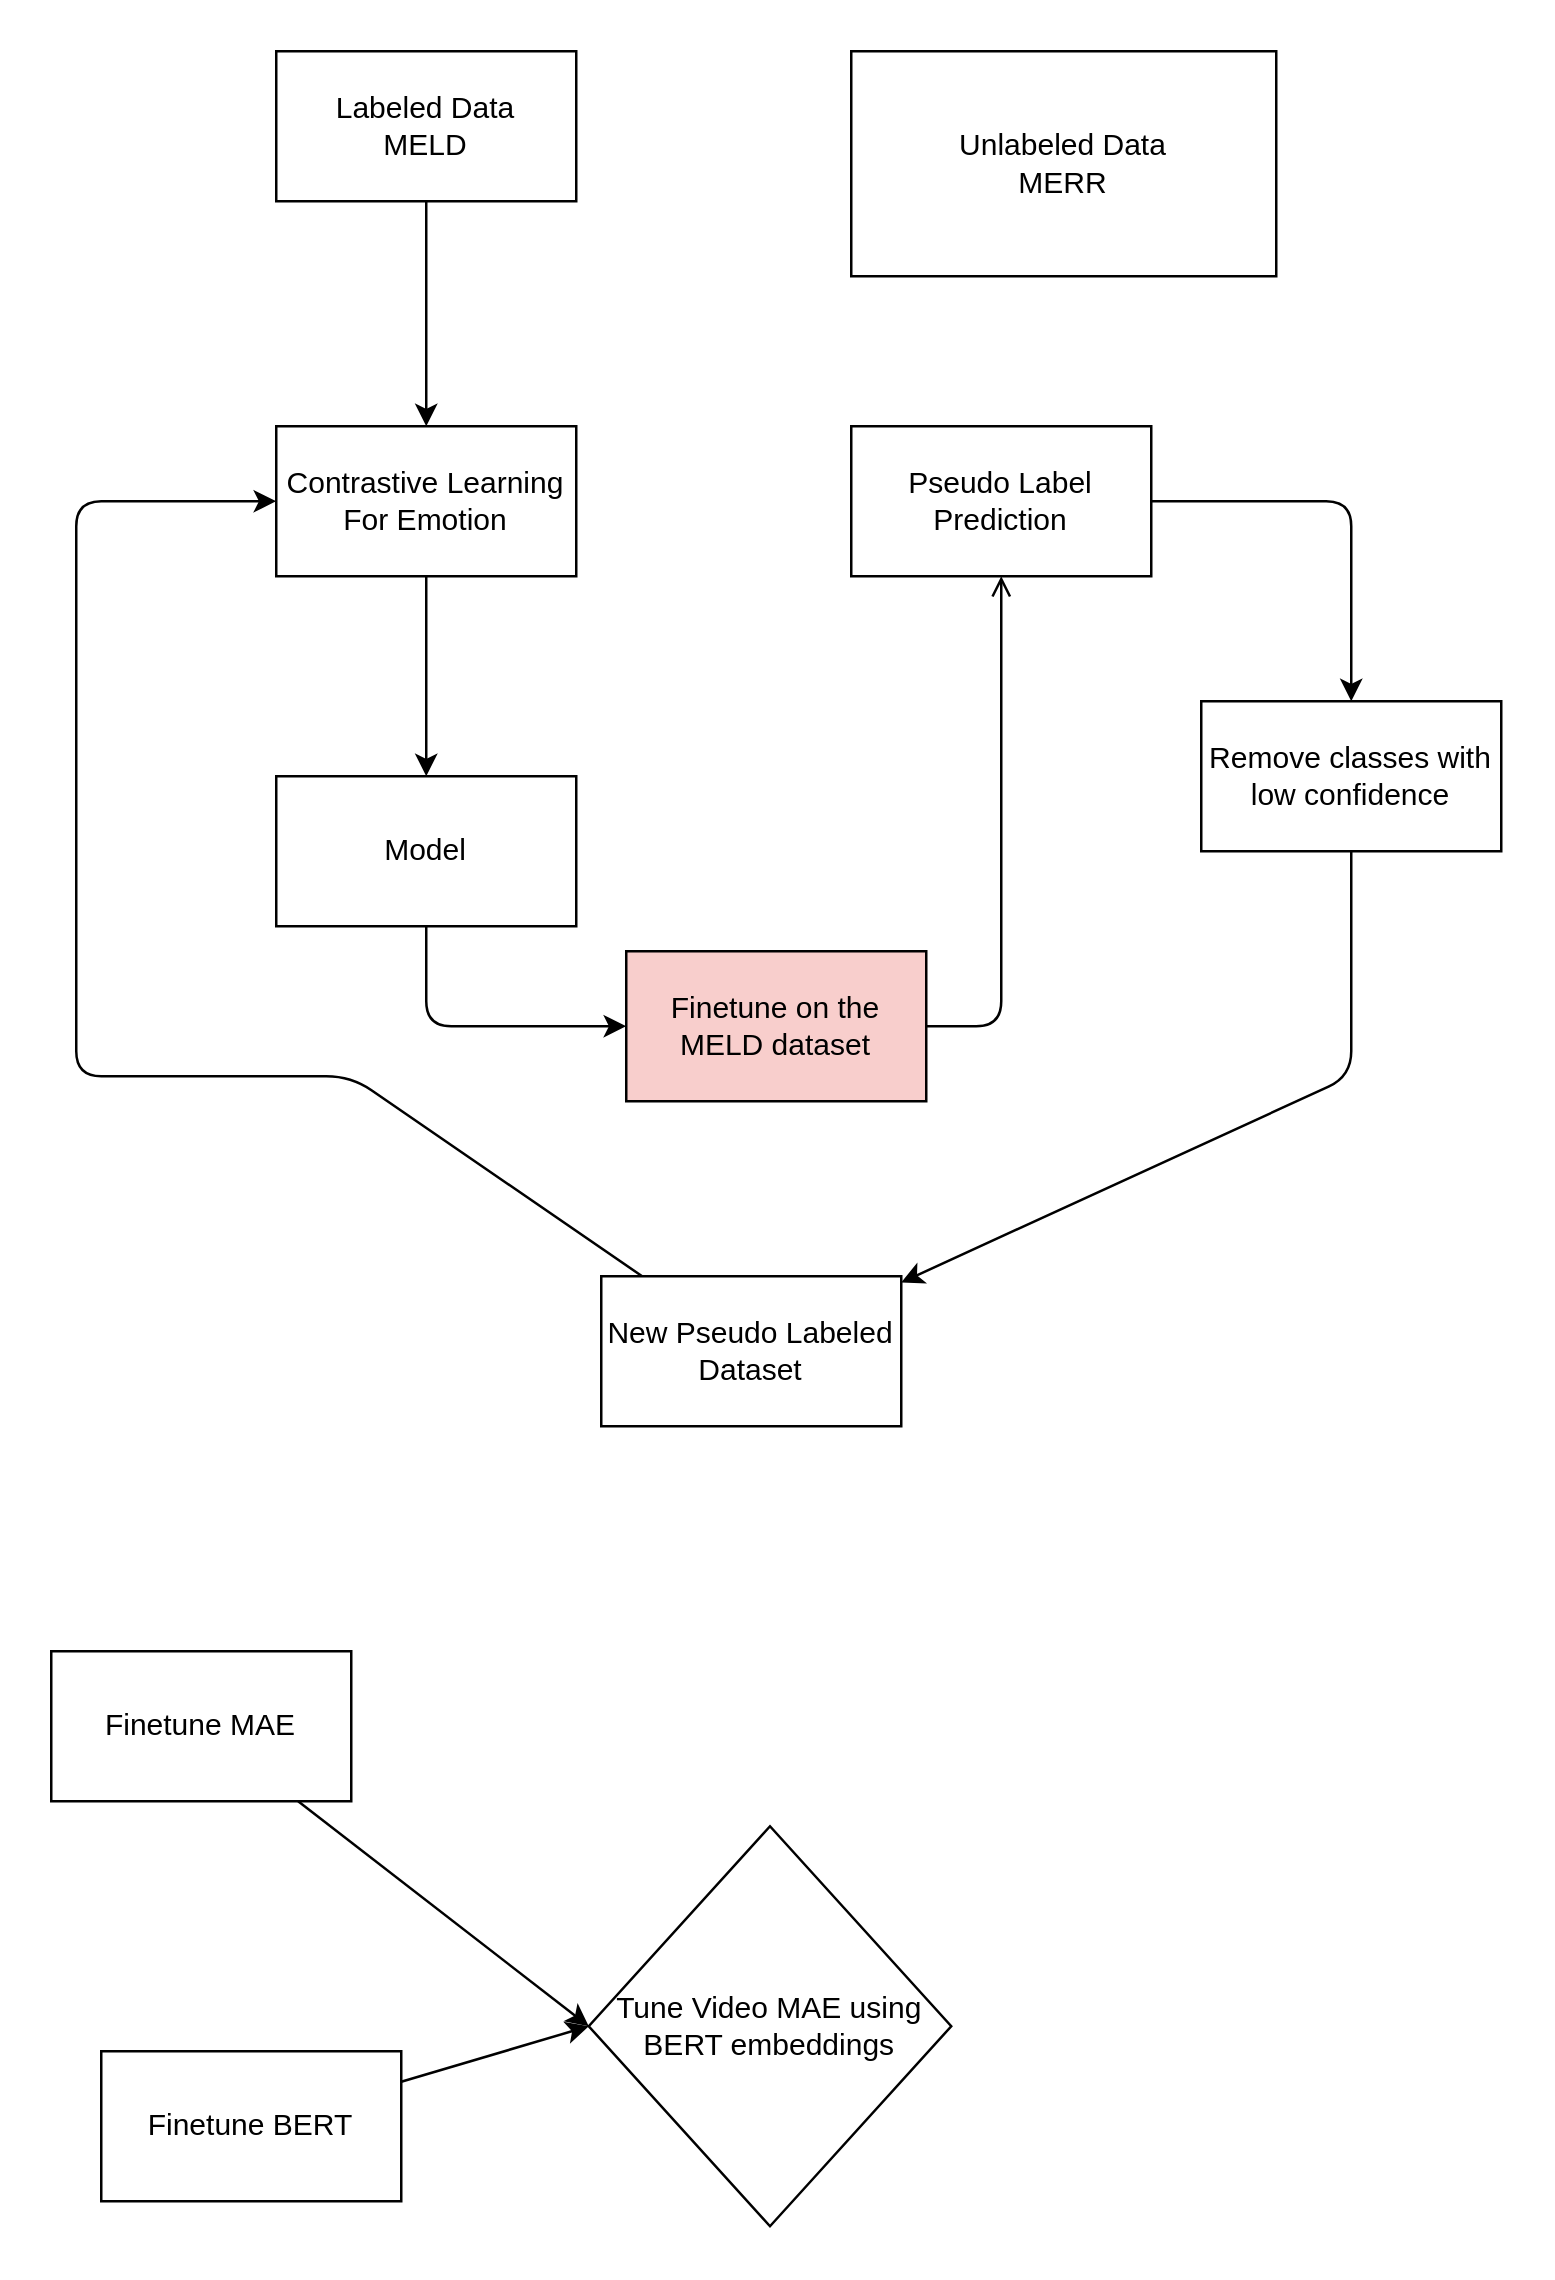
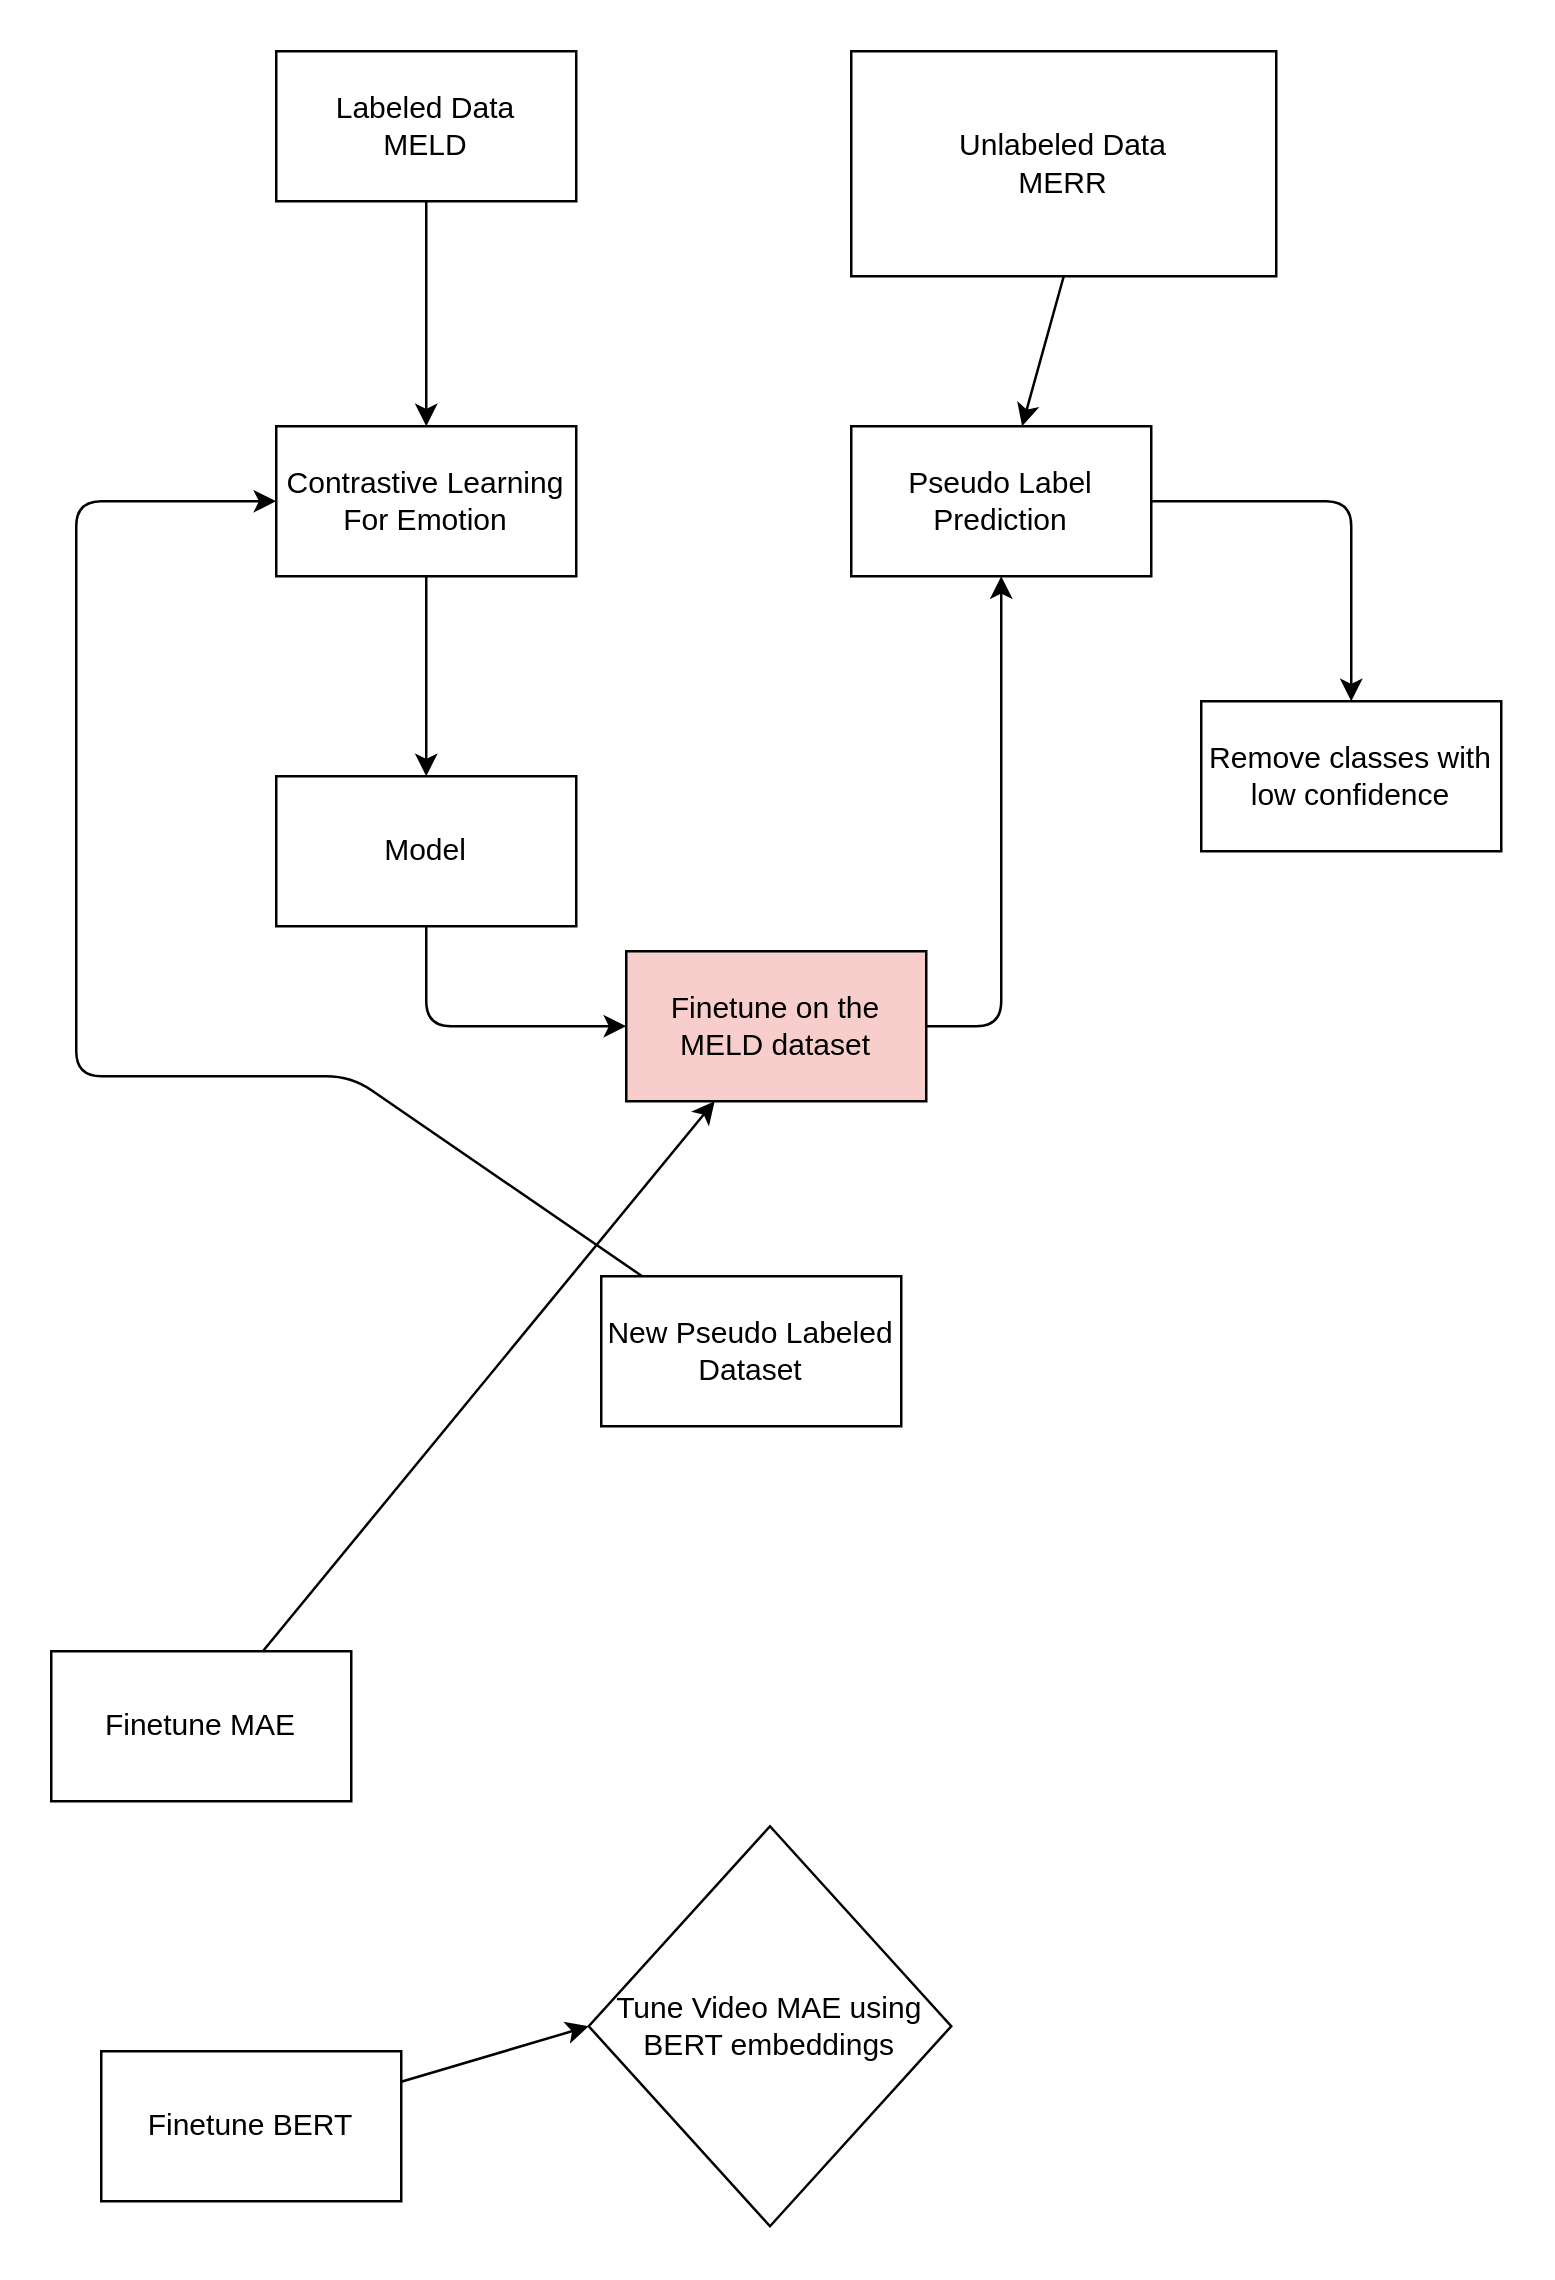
none -> (1045, 343)
(1001, 590) -> (1001, 594)
(1231, 1131) -> none
(437, 1909) -> (428, 1450)
